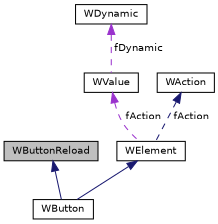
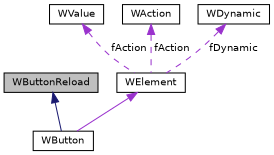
(111, 54) -> (194, 54)
(166, 122) -> (151, 54)
(103, 183) -> (103, 115)
